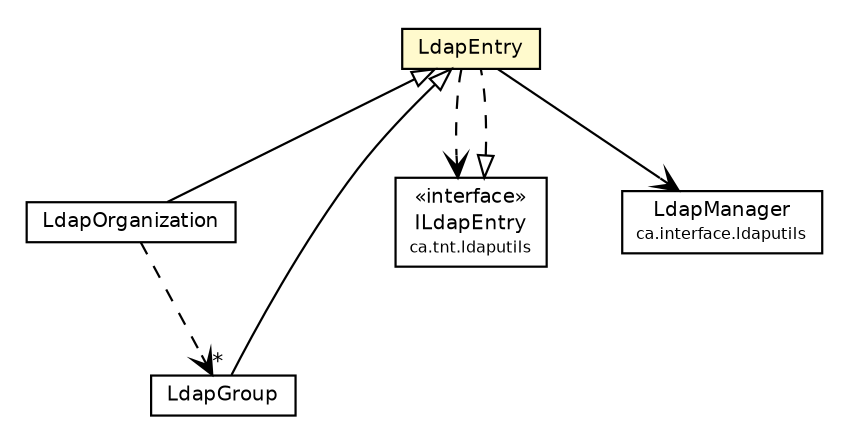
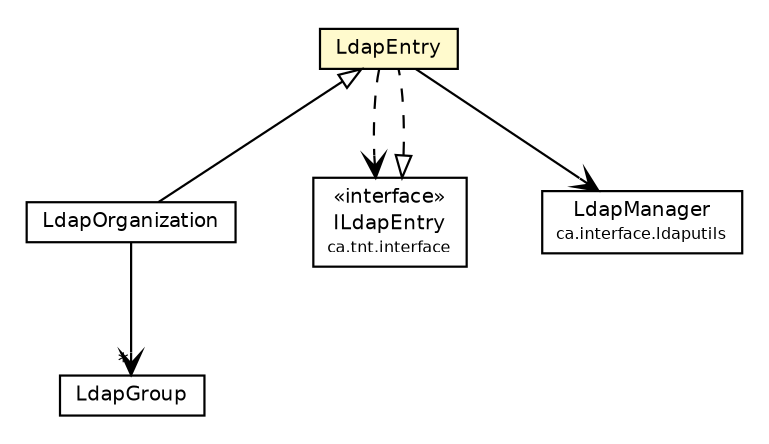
(321, 221) -> none
(471, 248) -> (390, 248)
(171, 298) -> (131, 297)
